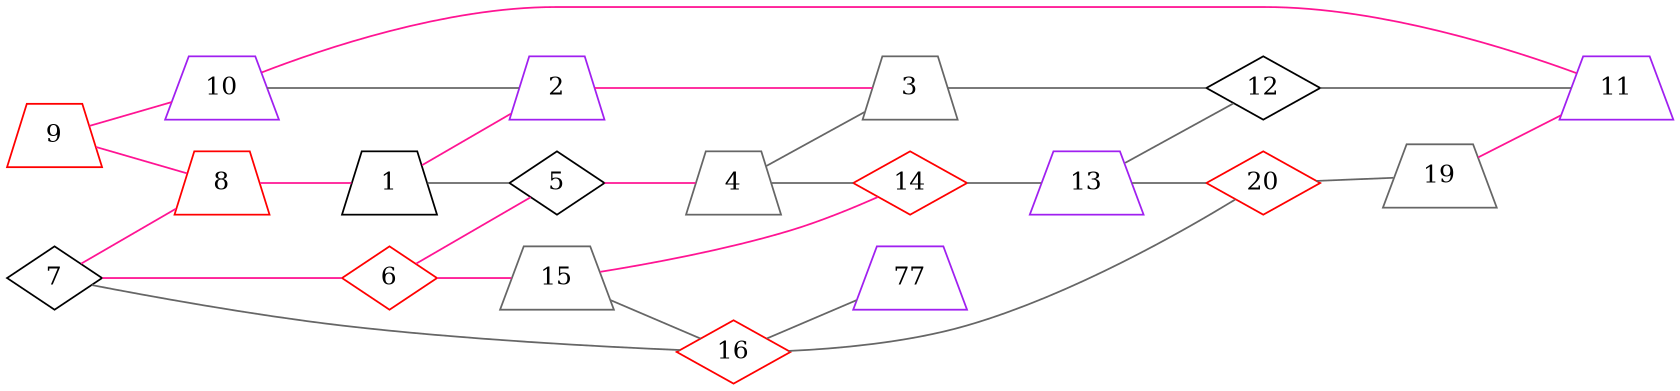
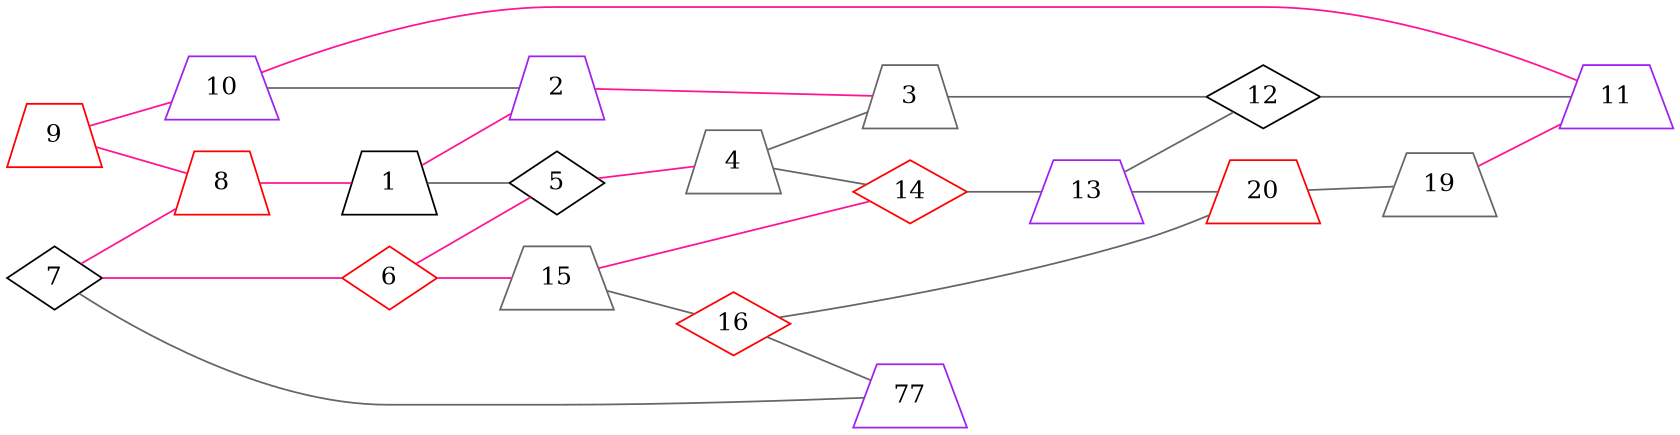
(1263, 183) -> (1263, 192)
(384, 330) -> (460, 405)
